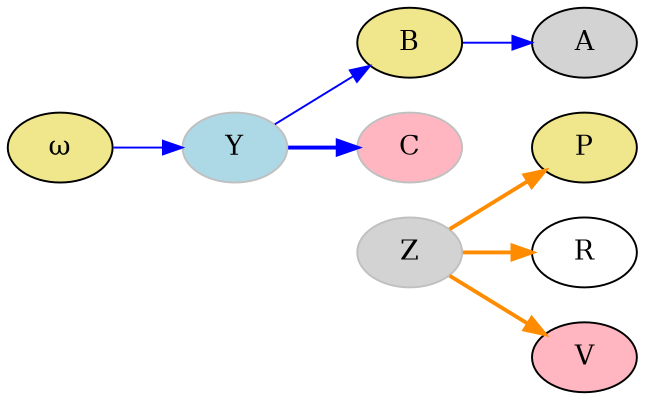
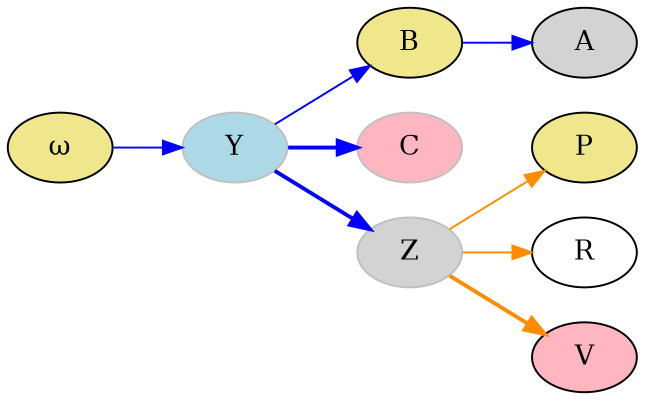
none -> (314, 195)
(489, 205) -> (489, 205)
(488, 252) -> (488, 252)
